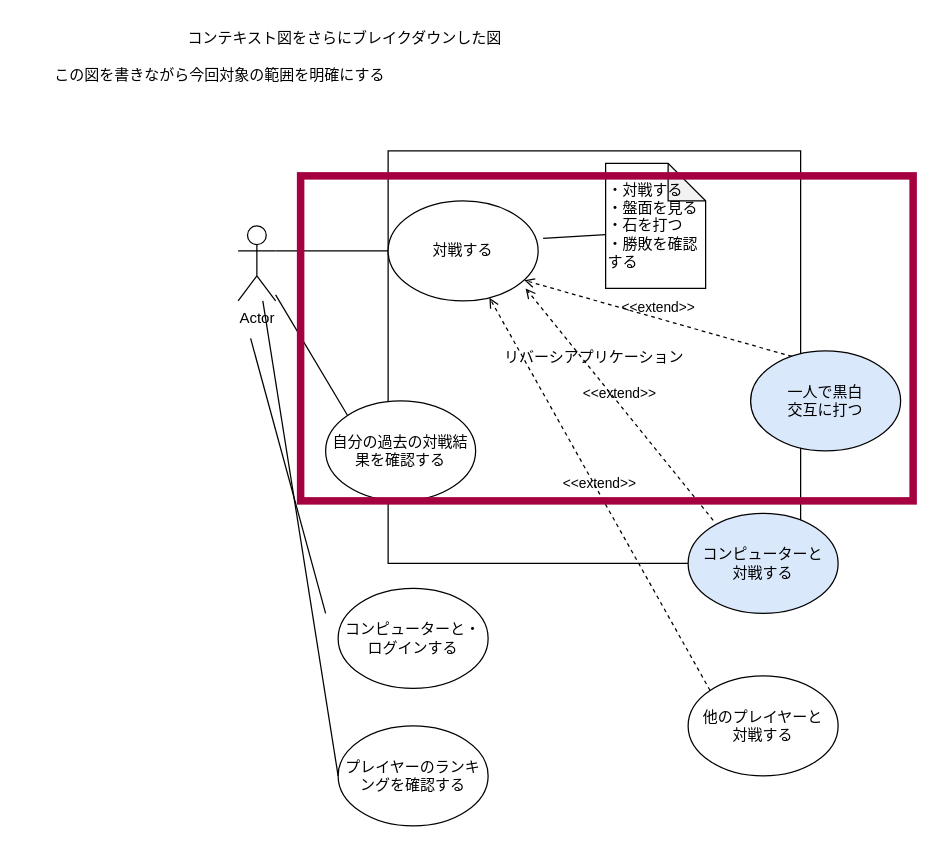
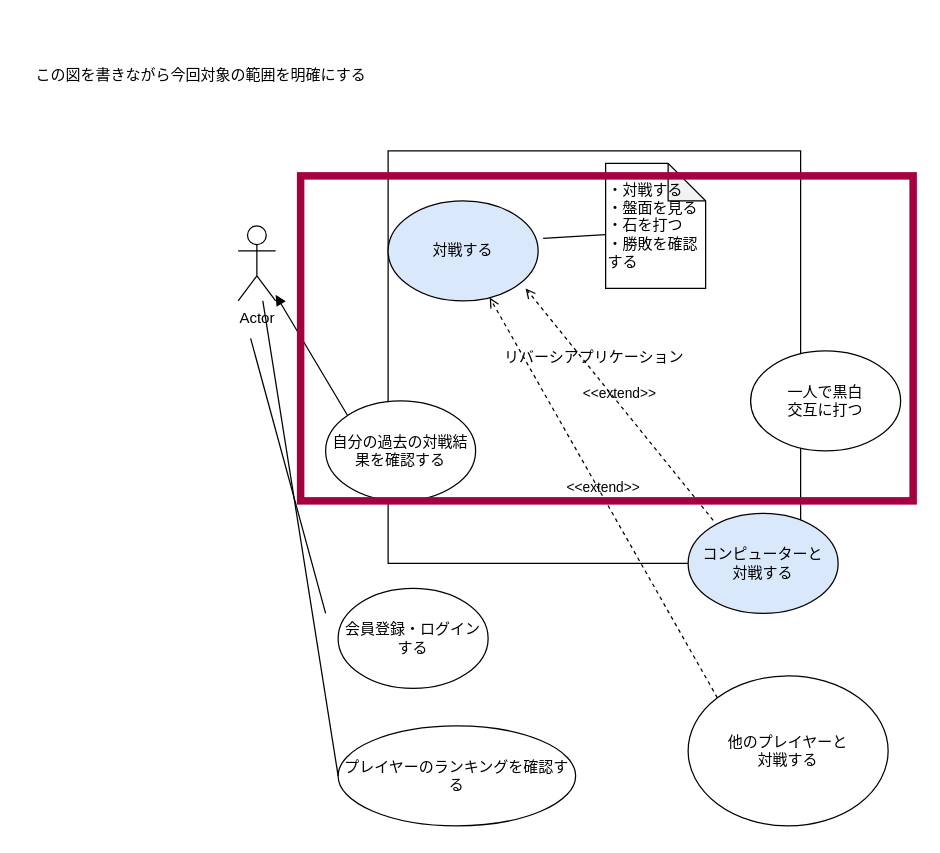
(344, 38) -> none
(219, 76) -> (201, 76)
(333, 251) -> none
(463, 251) -> (463, 251)
(279, 300) -> (281, 304)
(660, 319) -> none
(826, 401) -> (826, 401)
(413, 638) -> (413, 638)
(763, 726) -> (788, 751)
(413, 776) -> (457, 776)
